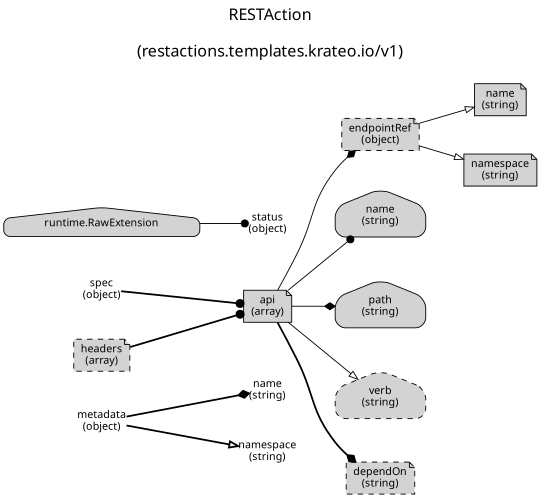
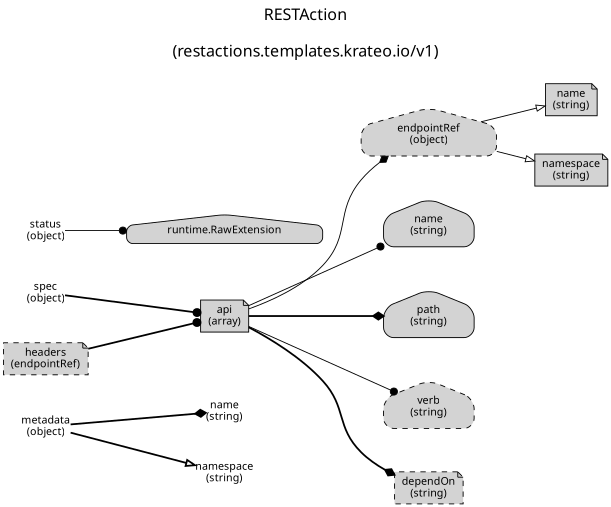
(380, 134) -> (429, 134)
(221, 223) -> (92, 231)
(308, 306) -> (311, 316)
(320, 348) -> (320, 358)
(102, 355) -> (46, 359)
